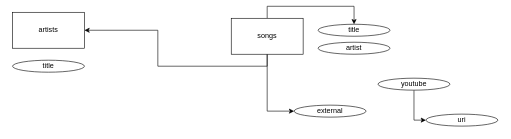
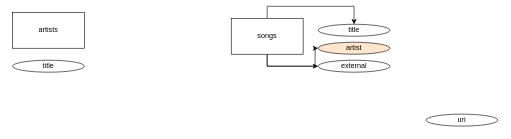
(158, 30) -> (315, 64)
(354, 48) -> (354, 48)
(414, 84) -> none
(330, 111) -> (354, 66)
(420, 120) -> none
